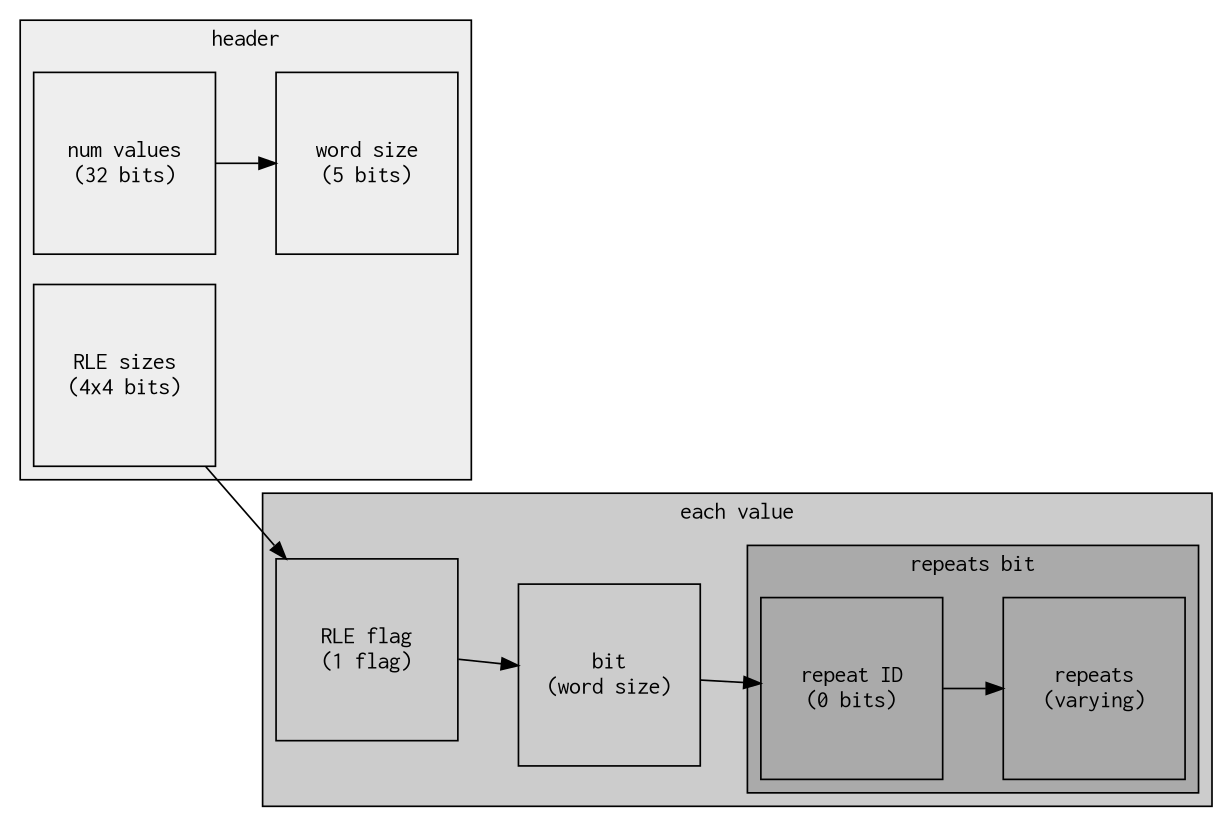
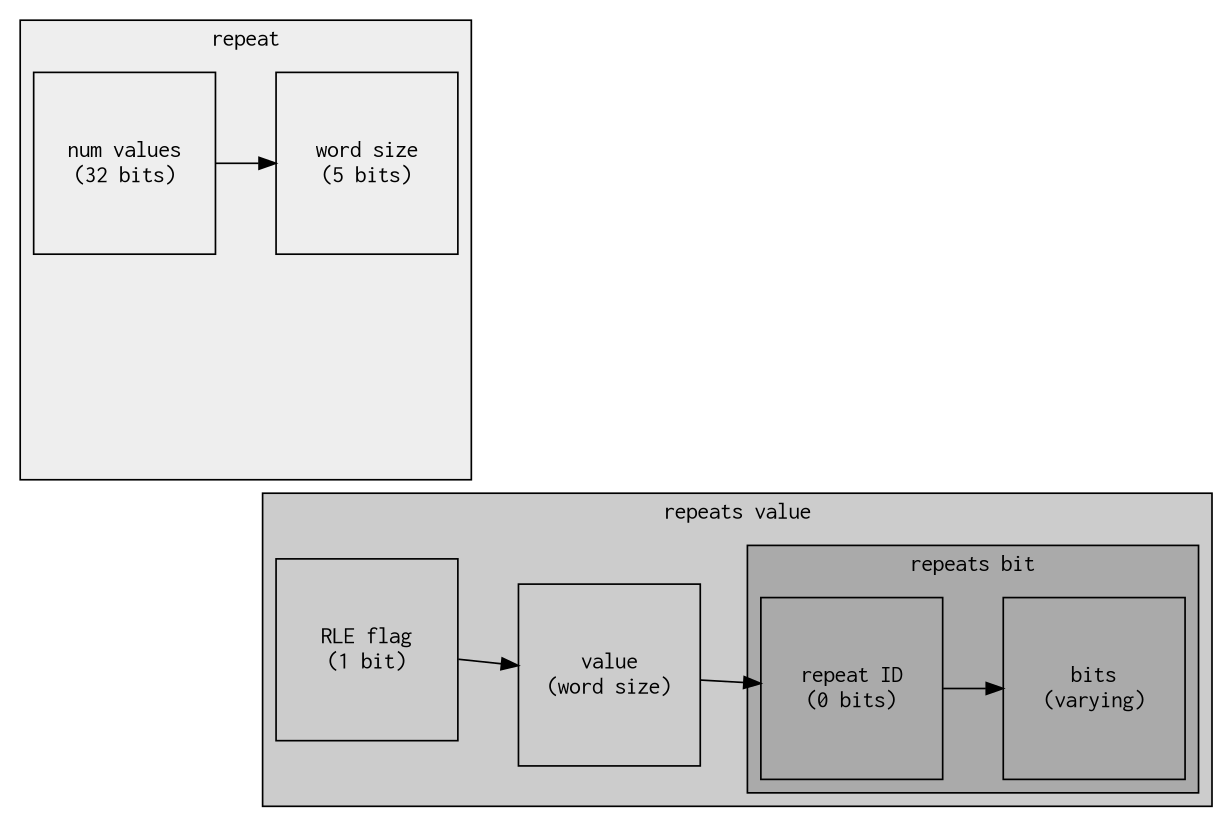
(246, 40) -> (246, 40)
(125, 375) -> none
(737, 513) -> (737, 513)
(367, 650) -> (367, 650)
(609, 675) -> (609, 675)
(1094, 688) -> (1094, 688)
